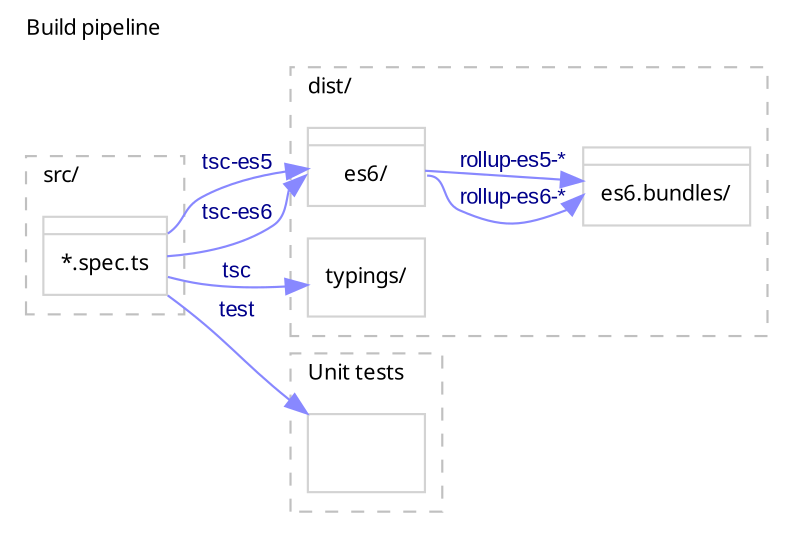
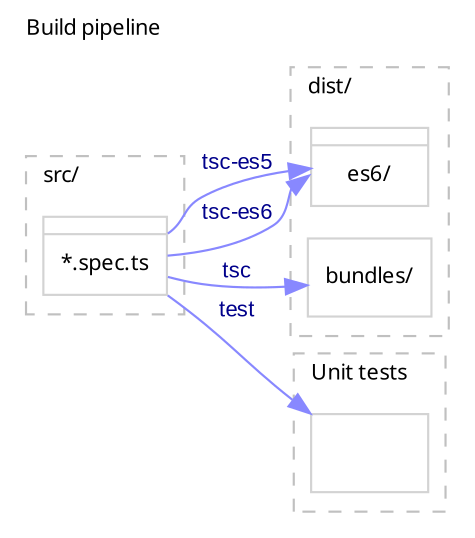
(667, 186) -> none
(366, 278) -> (370, 278)
